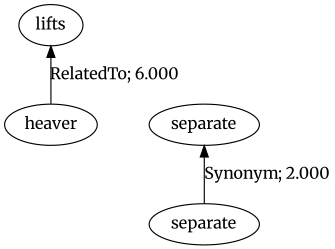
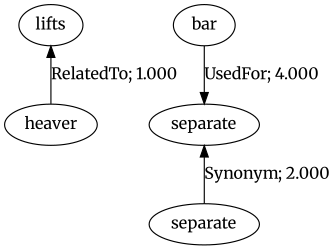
none -> (204, 25)
(114, 75) -> (114, 75)
